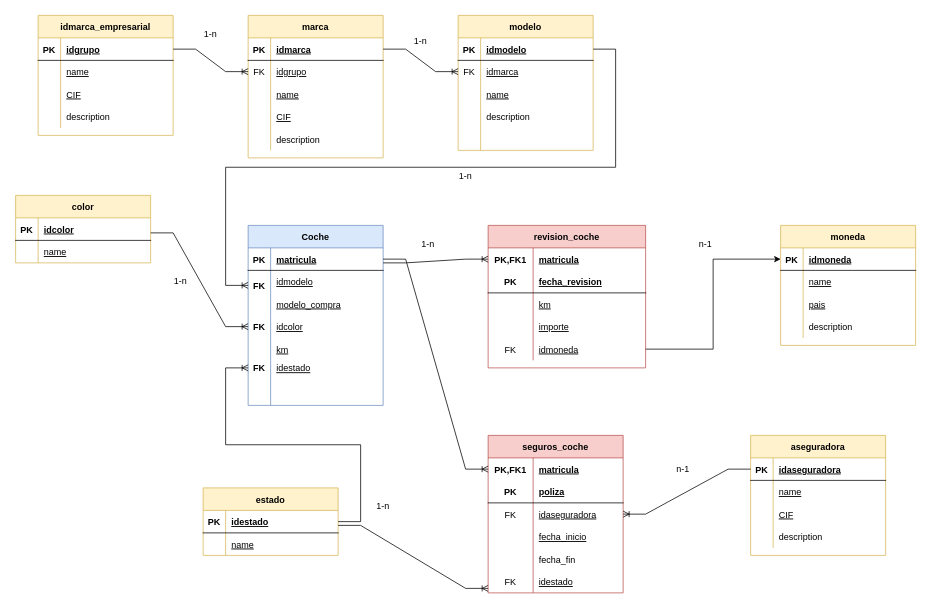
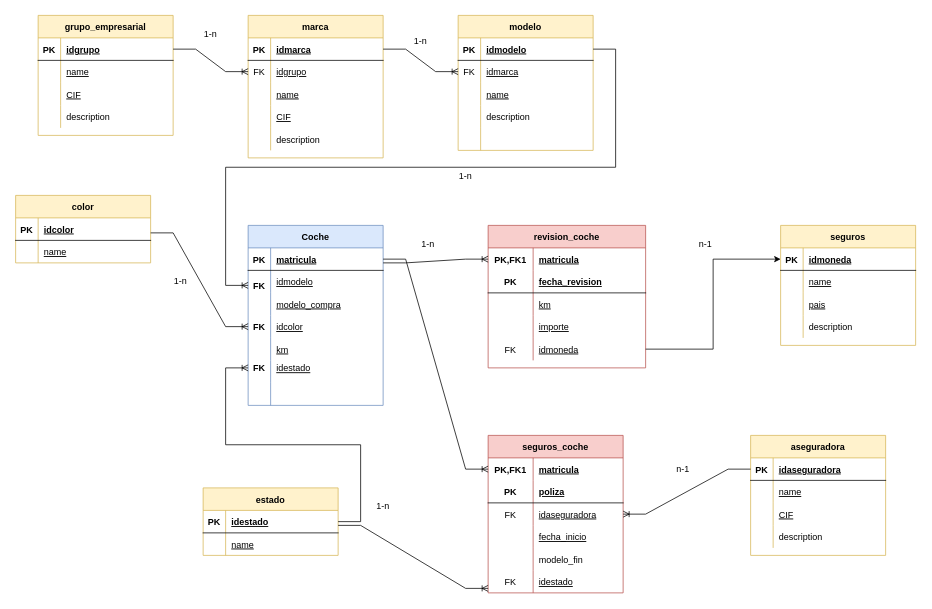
(105, 27) -> (105, 27)
(848, 237) -> (848, 237)
(560, 560) -> (561, 560)
